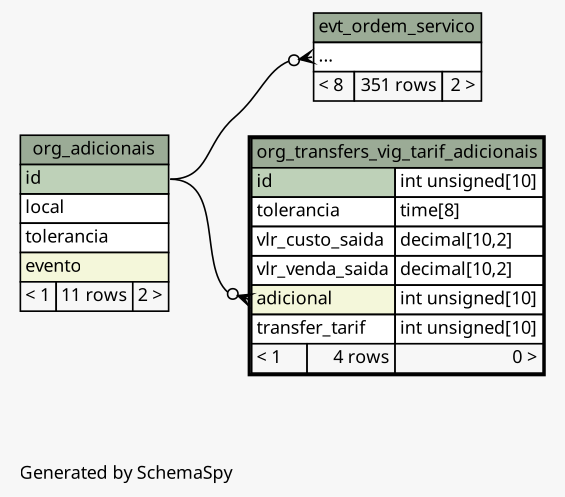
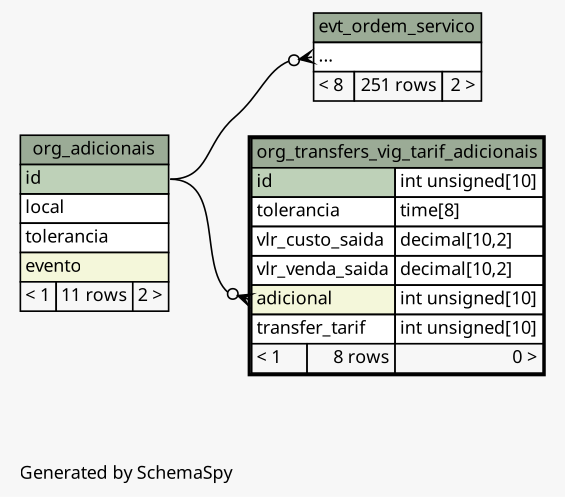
(399, 86) -> (399, 86)
(362, 358) -> (362, 358)
